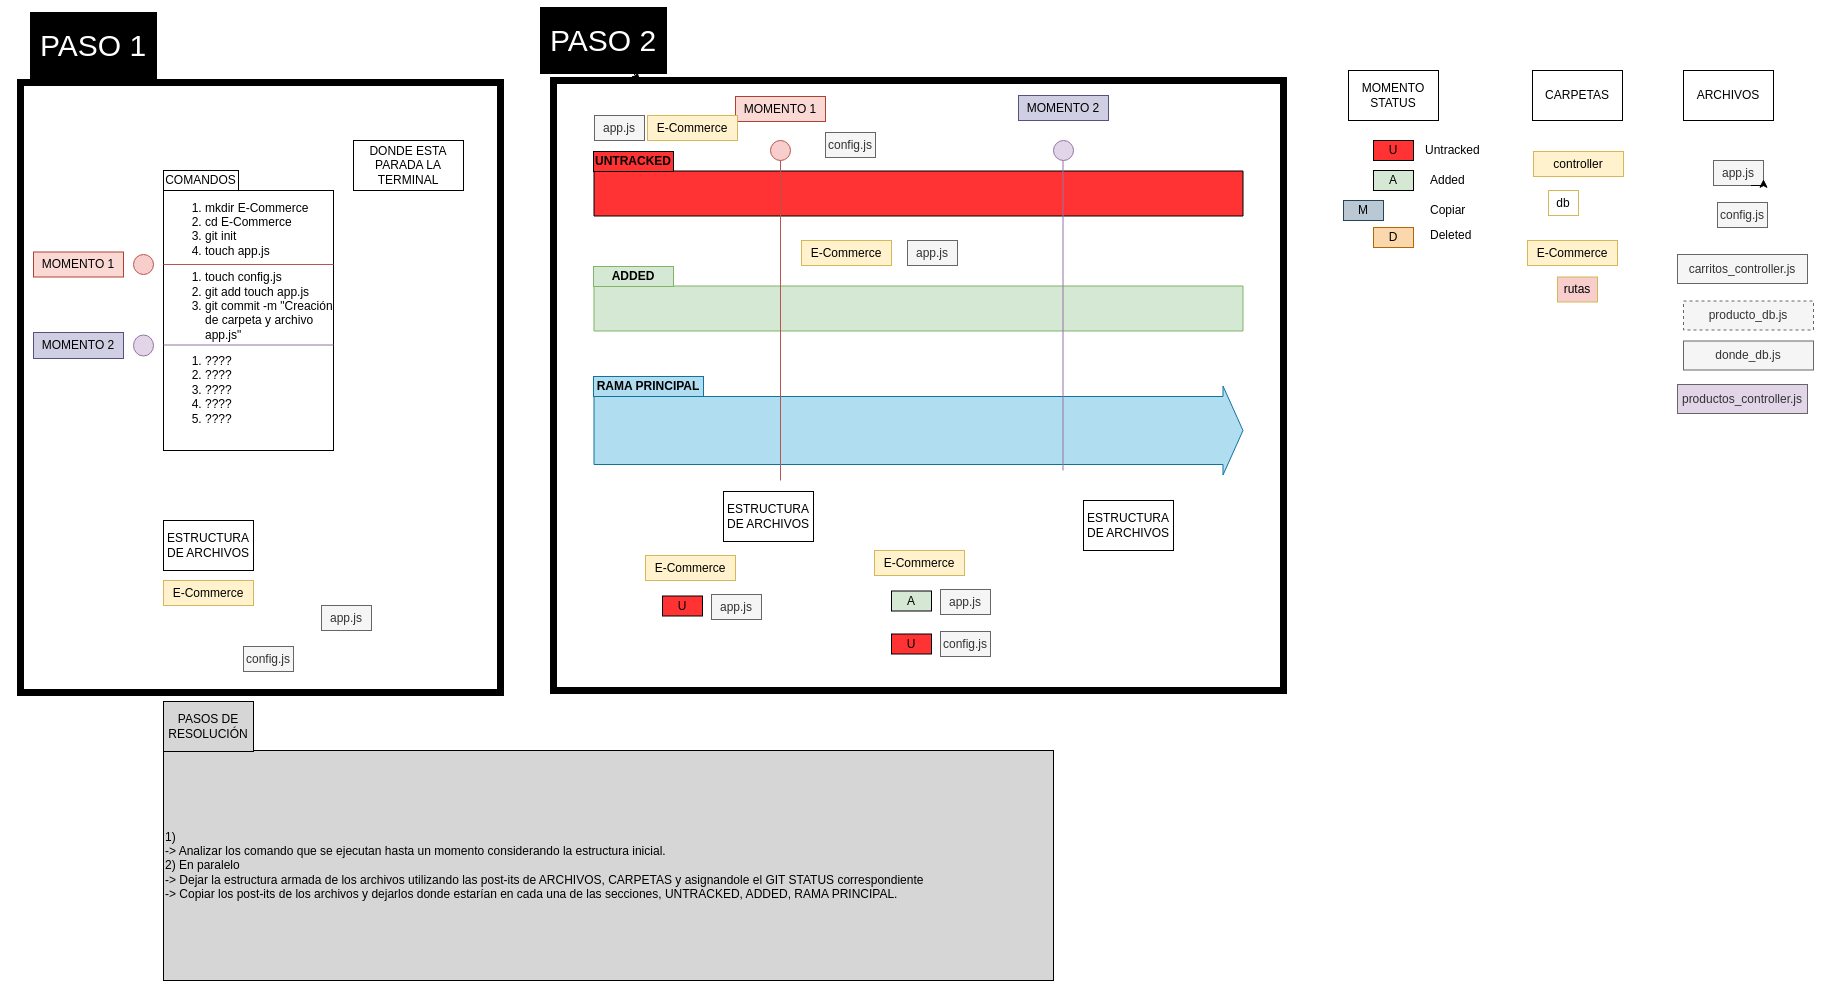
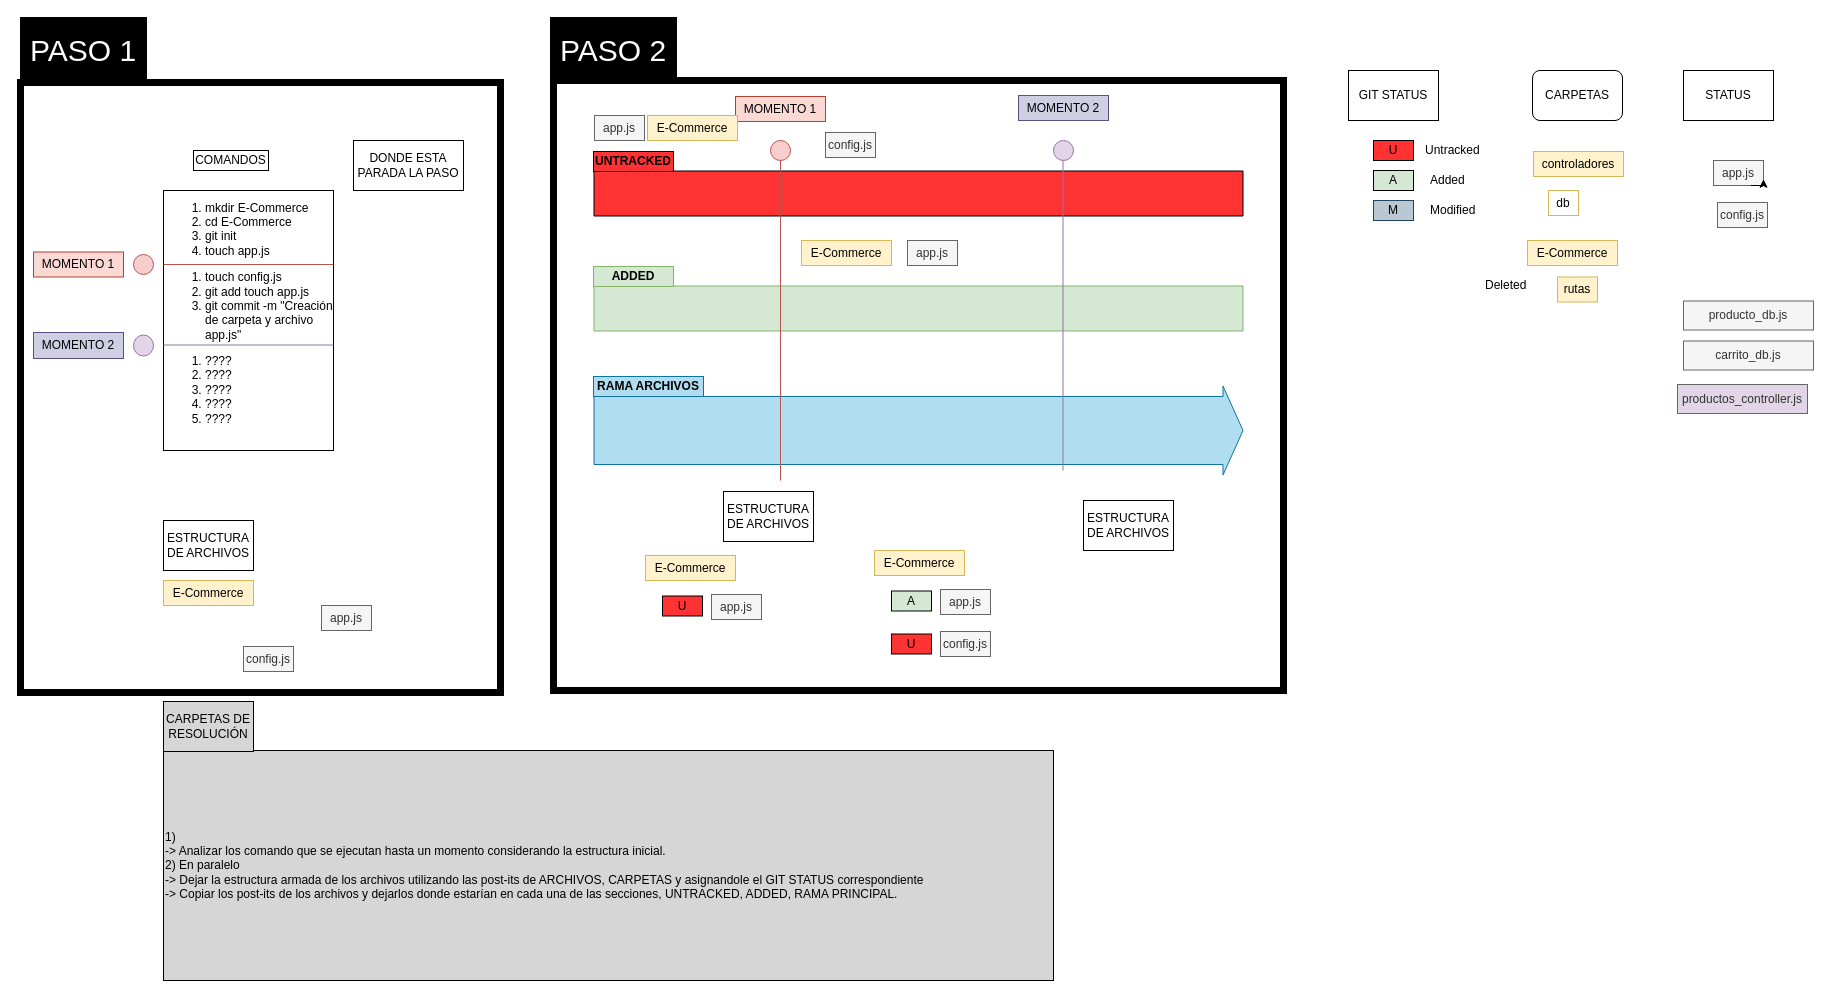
(604, 41) -> (614, 51)
(94, 46) -> (84, 51)
(1394, 96) -> (1394, 96)
(1578, 96) -> (1578, 96)
(1729, 96) -> (1729, 96)
(1579, 165) -> (1579, 165)
(409, 166) -> (409, 166)
(201, 181) -> (231, 161)
(1364, 211) -> (1394, 211)
(1449, 211) -> (1454, 211)
(1459, 236) -> (1514, 286)
(1394, 238) -> none
(1743, 269) -> none
(1578, 290) -> (1578, 290)
(1749, 316) -> (1749, 316)
(1749, 356) -> (1749, 356)
(649, 387) -> (649, 387)
(209, 727) -> (209, 727)
